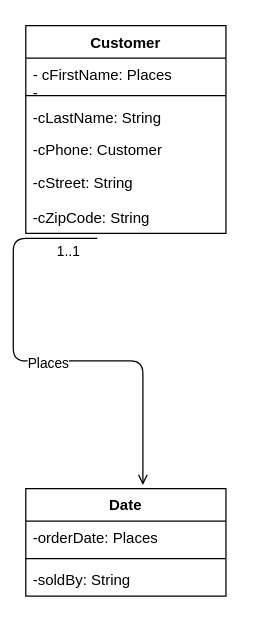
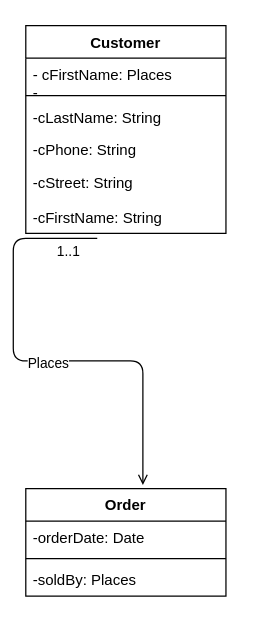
(100, 150) -> (90, 150)
(96, 218) -> (105, 218)
(125, 505) -> (125, 505)
(102, 538) -> (96, 538)
(88, 580) -> (88, 580)
